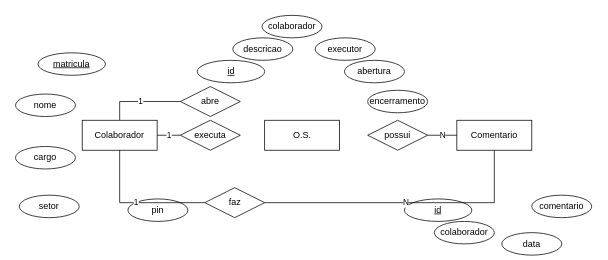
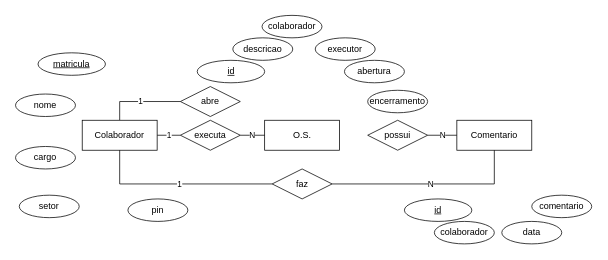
none -> (253, 135)
(235, 203) -> (302, 184)
(532, 244) -> (532, 233)
